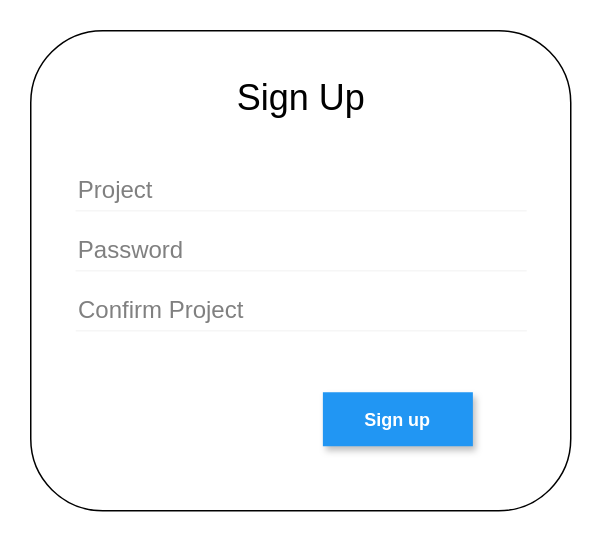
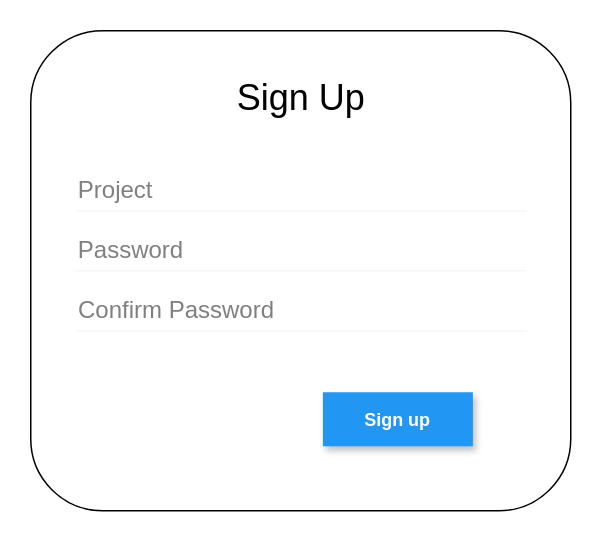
(173, 310) -> (179, 310)
